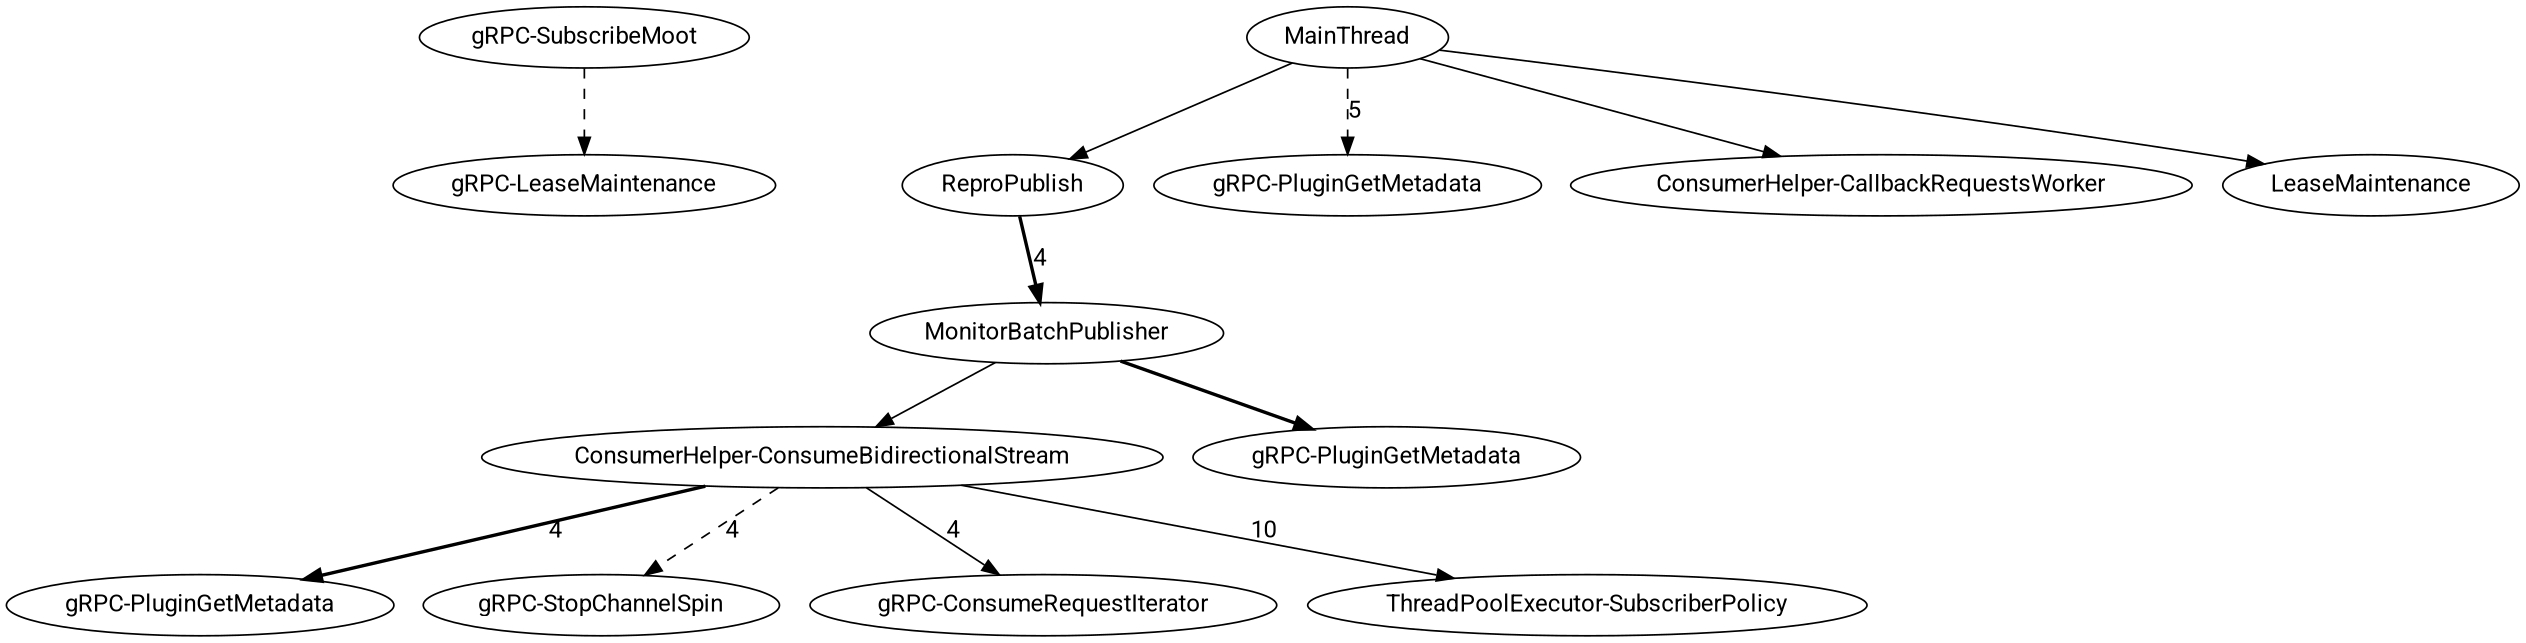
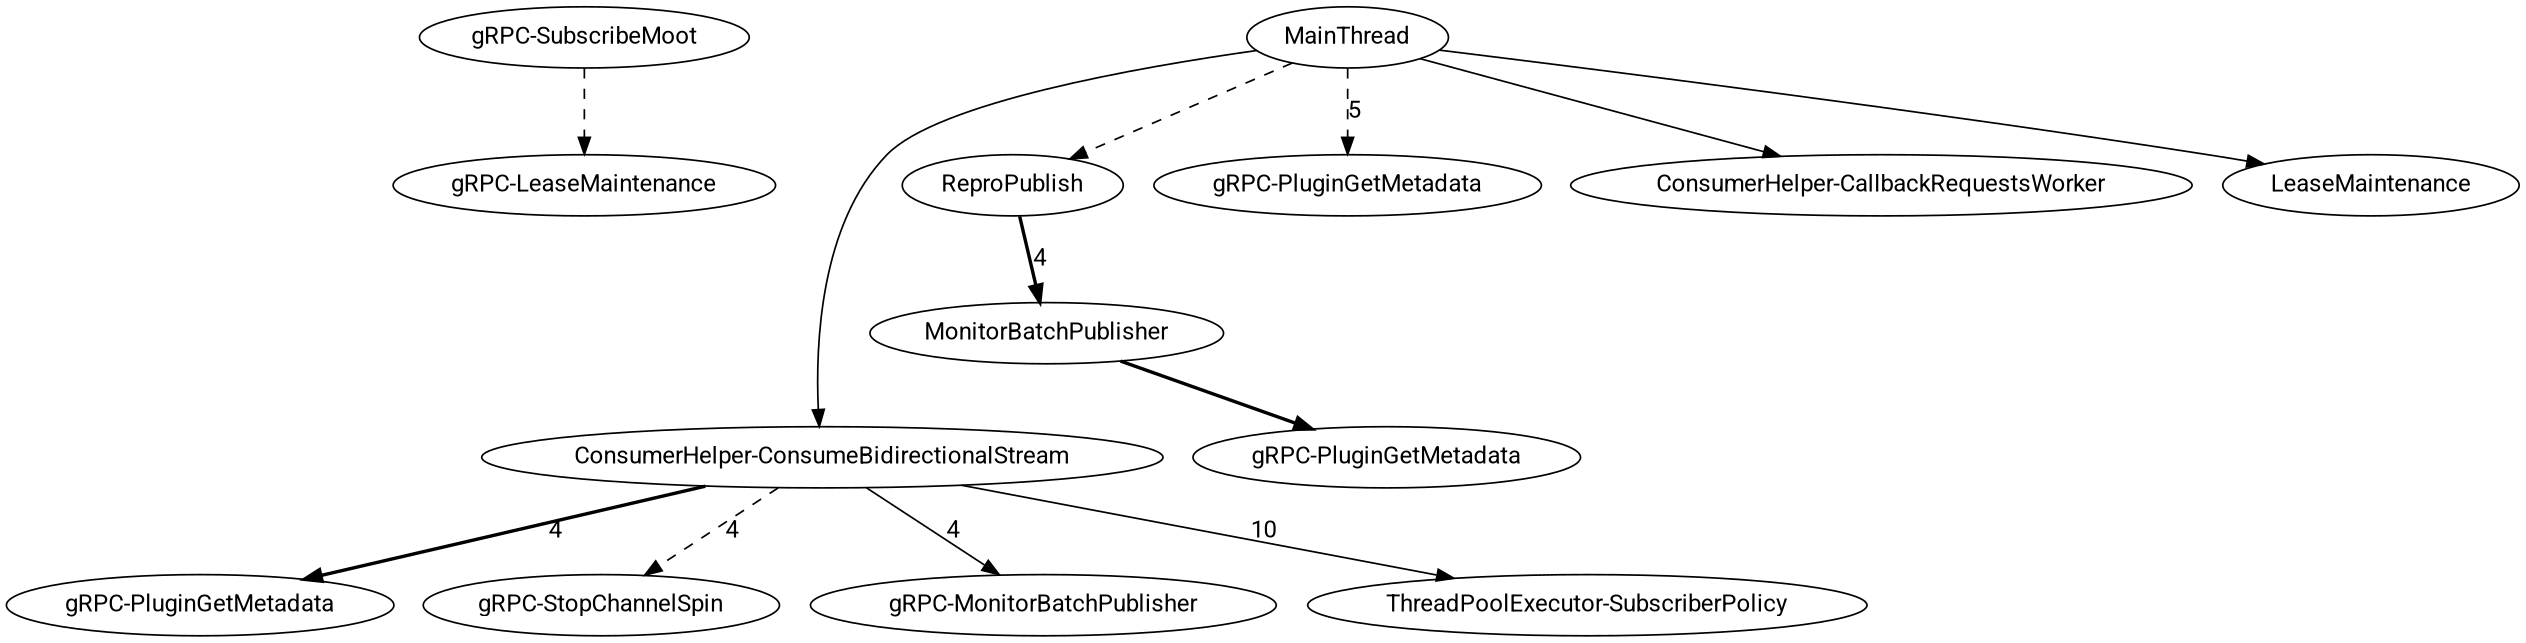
(1189, 108) -> (1189, 108)
(943, 391) -> (937, 125)
(1043, 605) -> (1043, 605)
